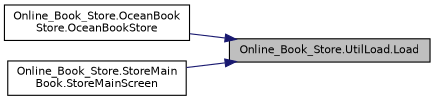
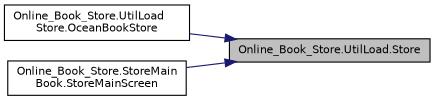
(97, 23) -> (97, 23)
(330, 50) -> (330, 50)
